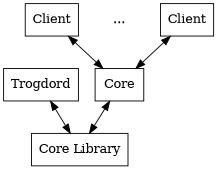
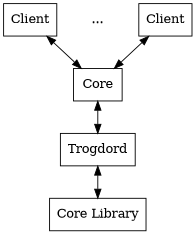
(100, 117) -> (98, 117)
